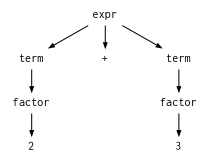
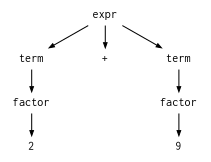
(179, 147) -> (179, 147)
